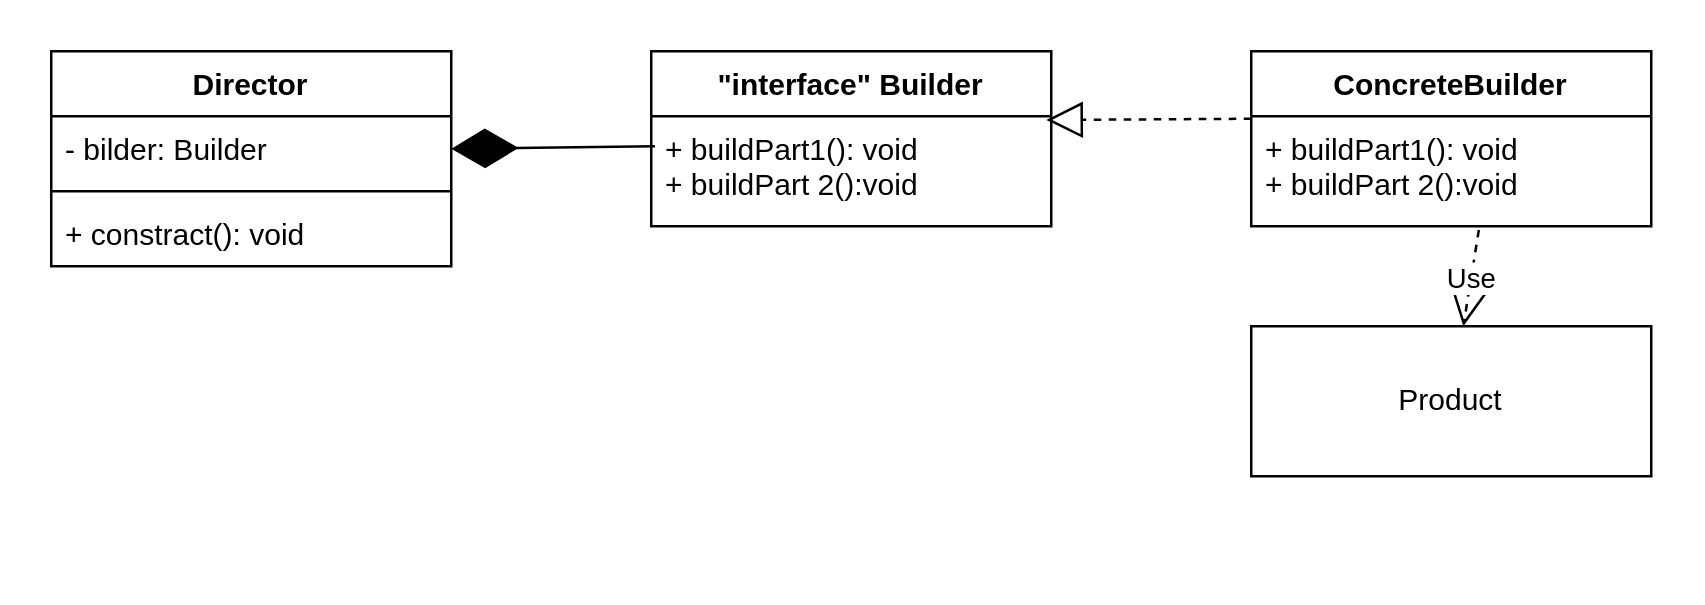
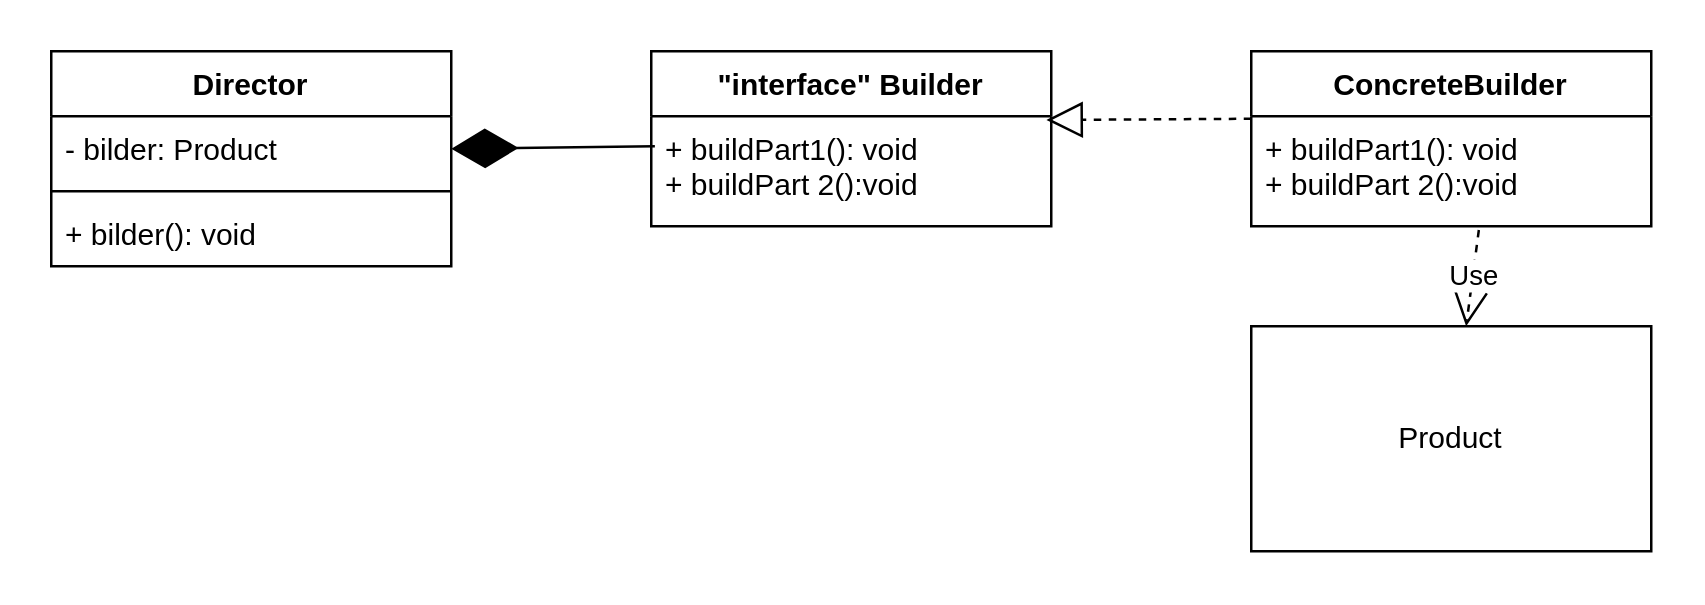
(182, 152) -> (190, 152)
(210, 237) -> (177, 237)
(1451, 401) -> (1451, 439)
